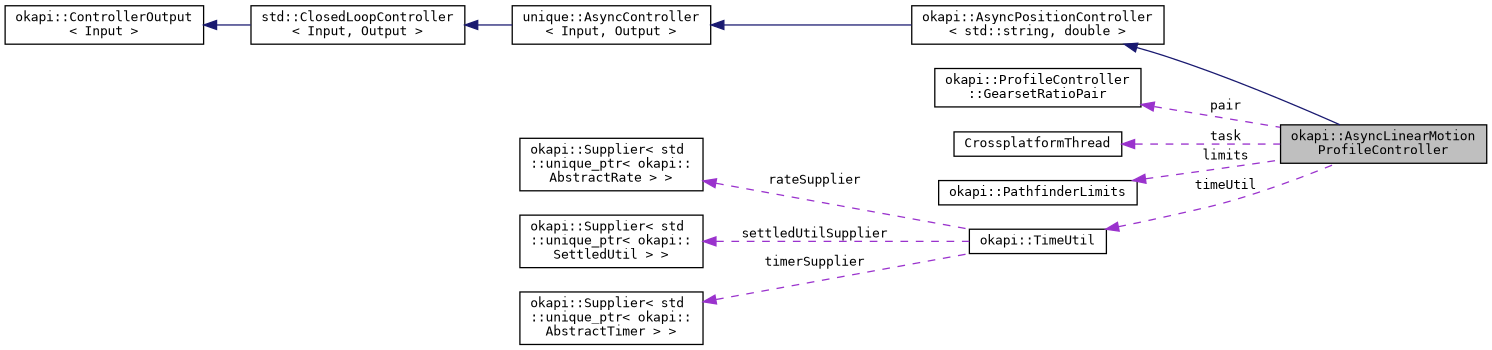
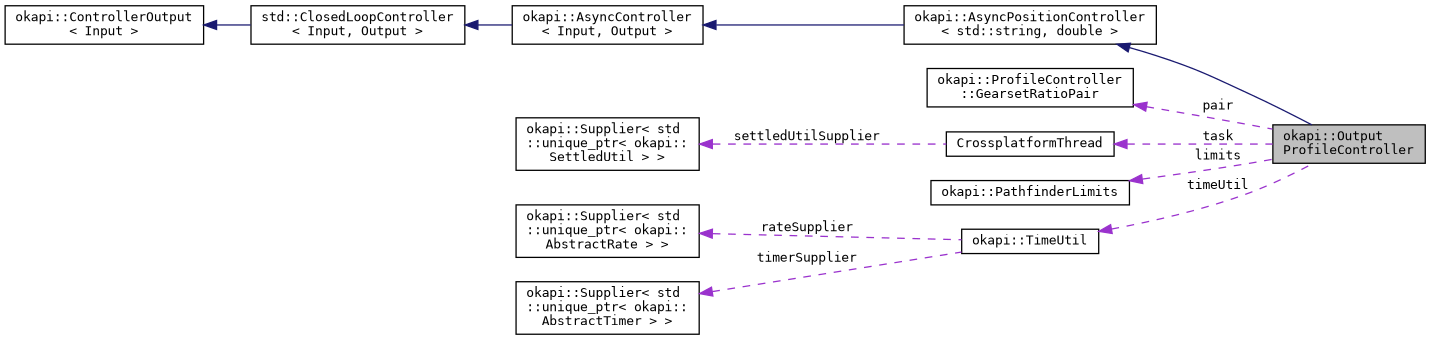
(611, 25) -> (608, 25)
(1384, 144) -> (1349, 144)
(843, 241) -> (830, 144)
